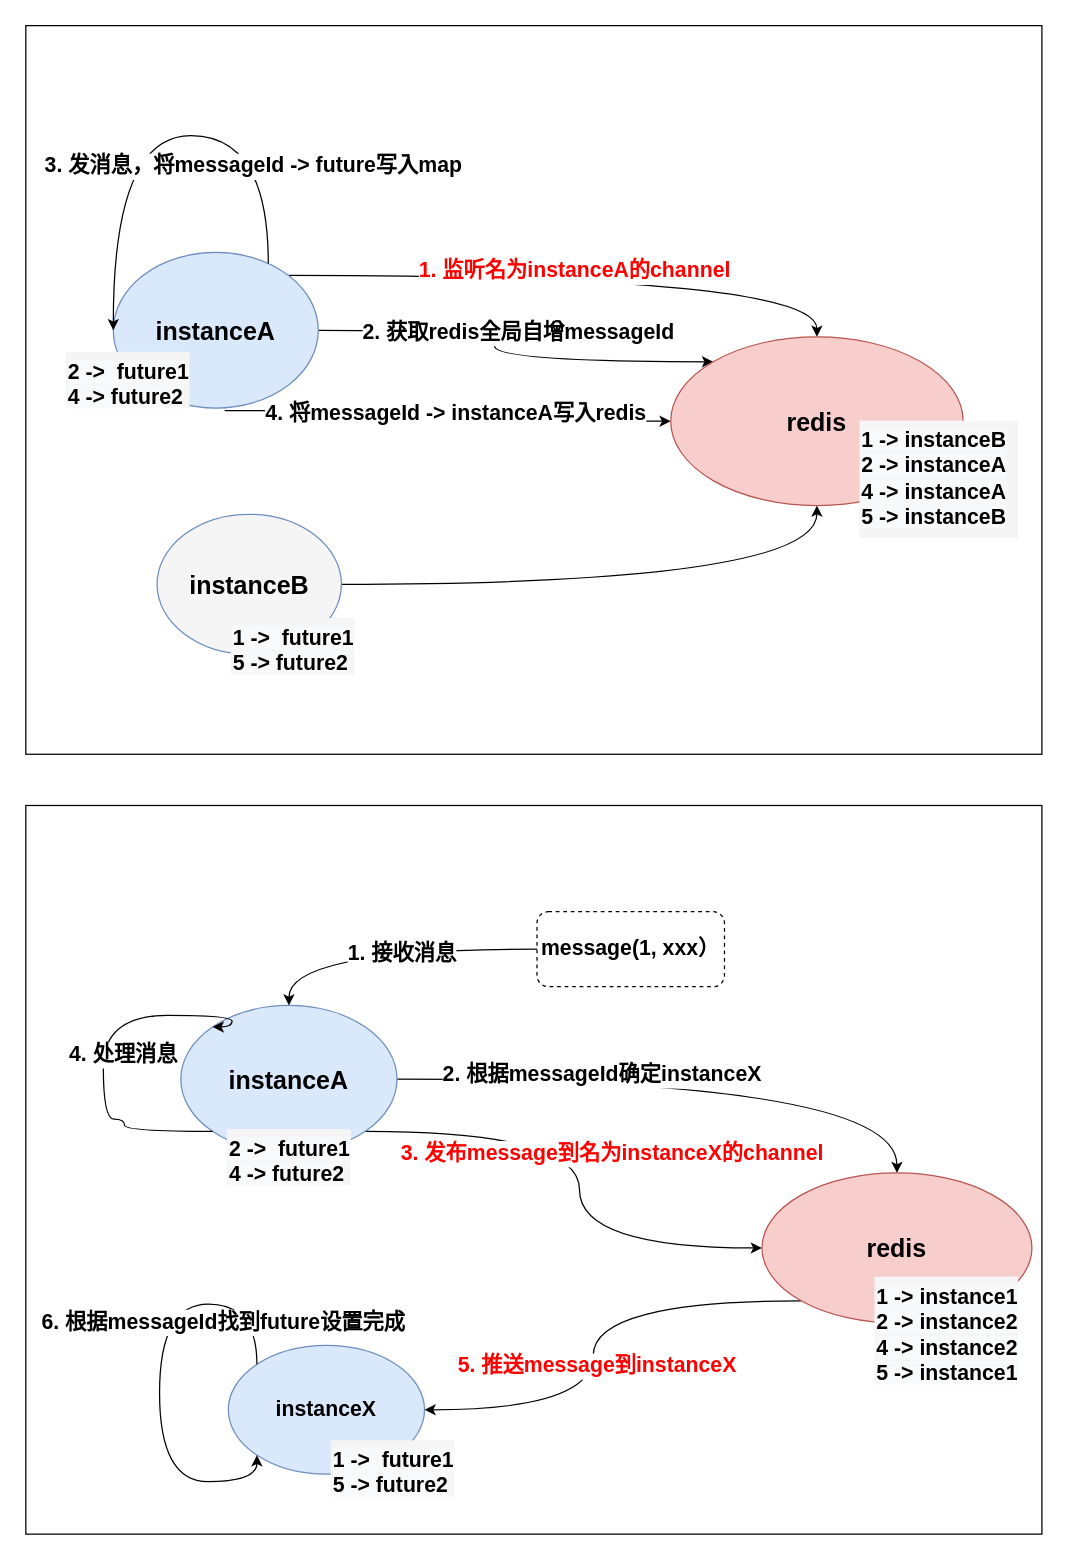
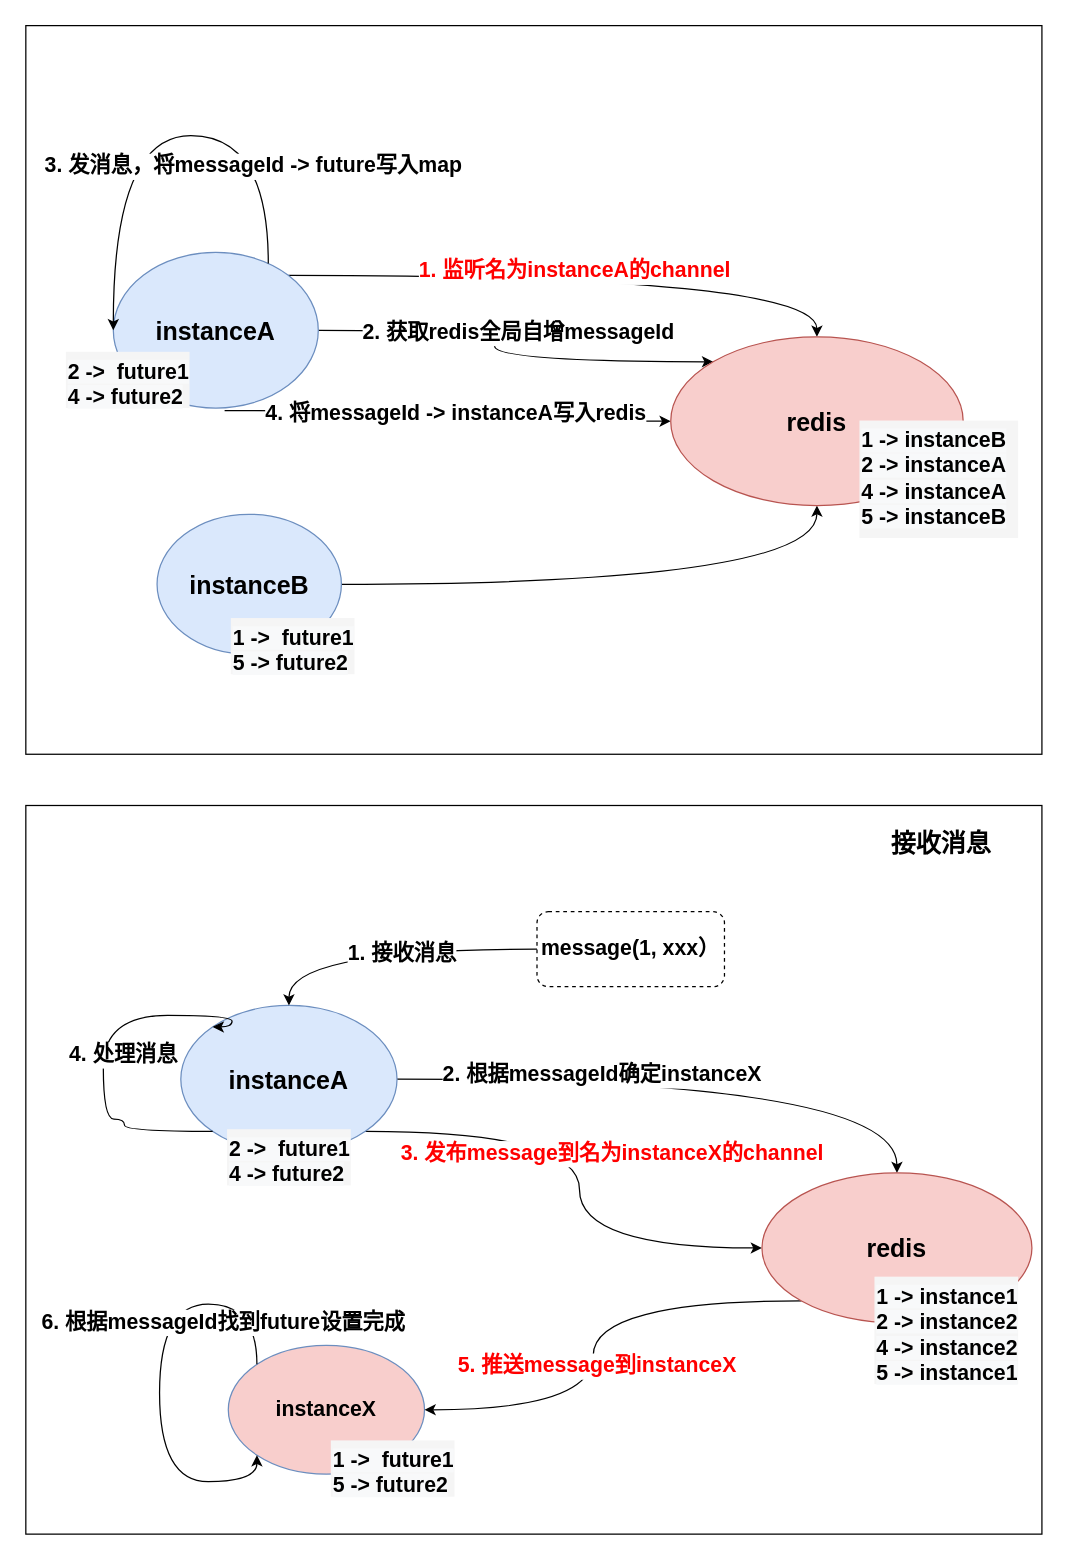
(249, 584) -> (249, 584)
none -> (941, 843)
(326, 1410) -> (326, 1410)
